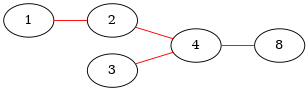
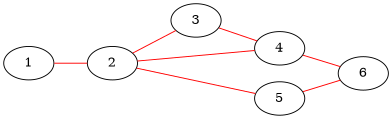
none -> (154, 42)
(280, 46) -> (363, 73)
none -> (280, 98)
